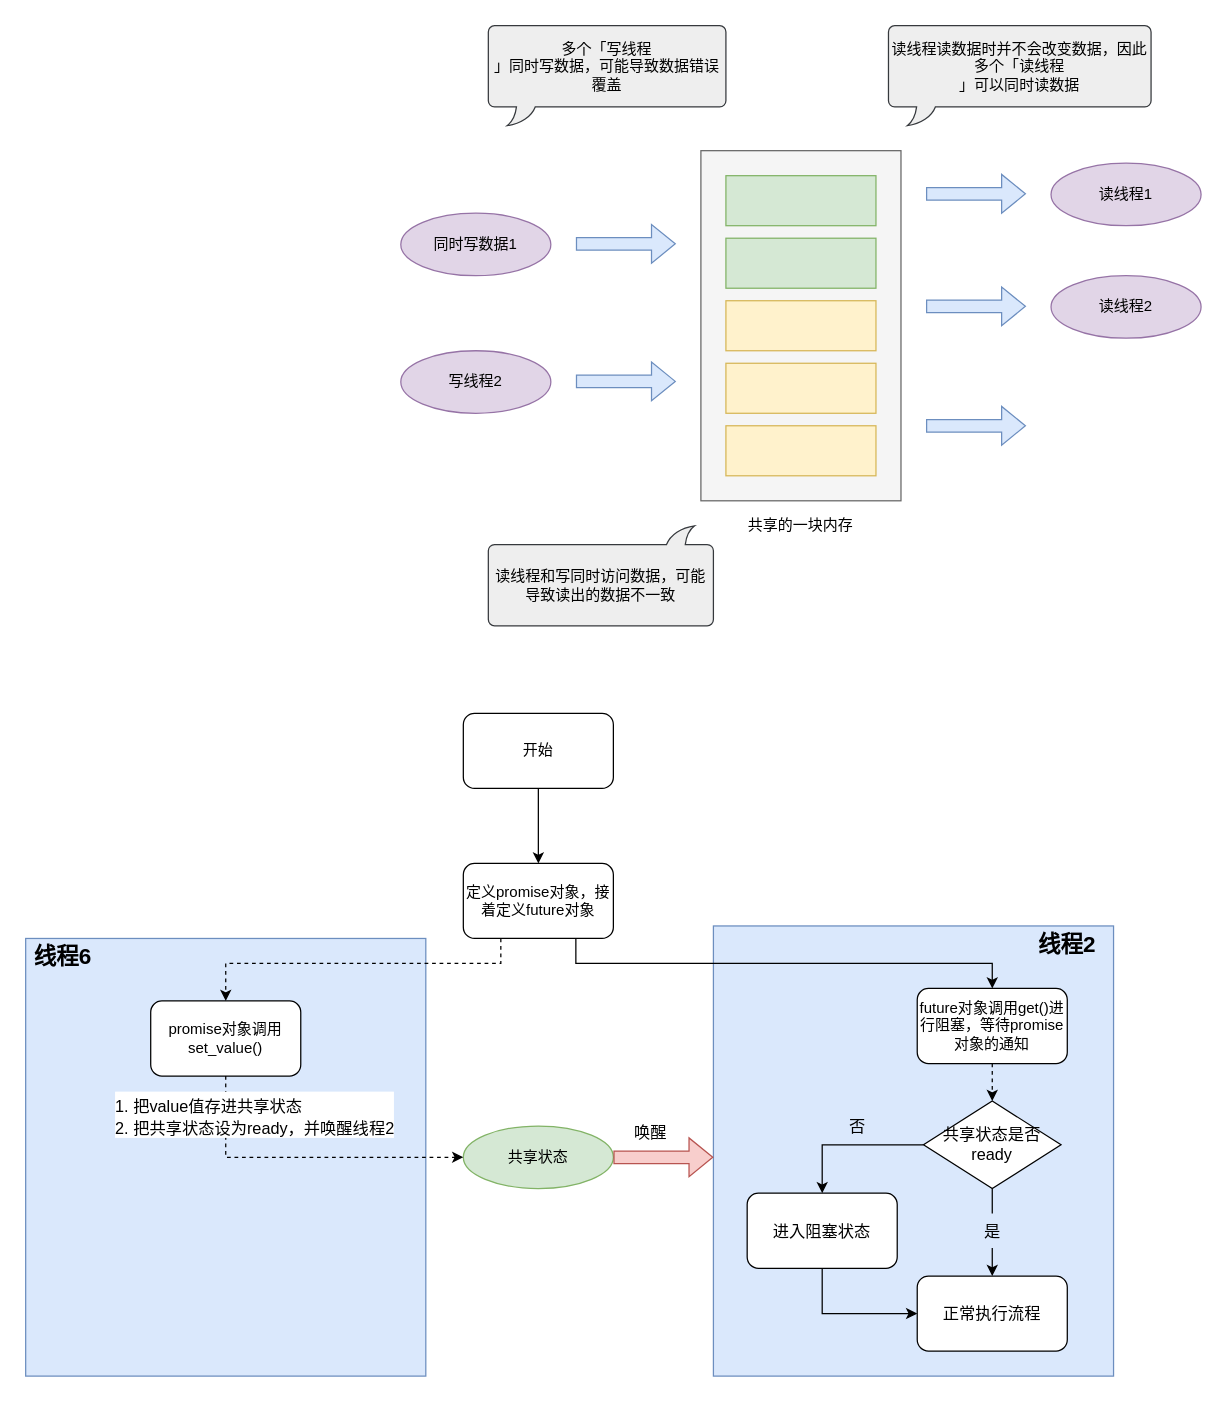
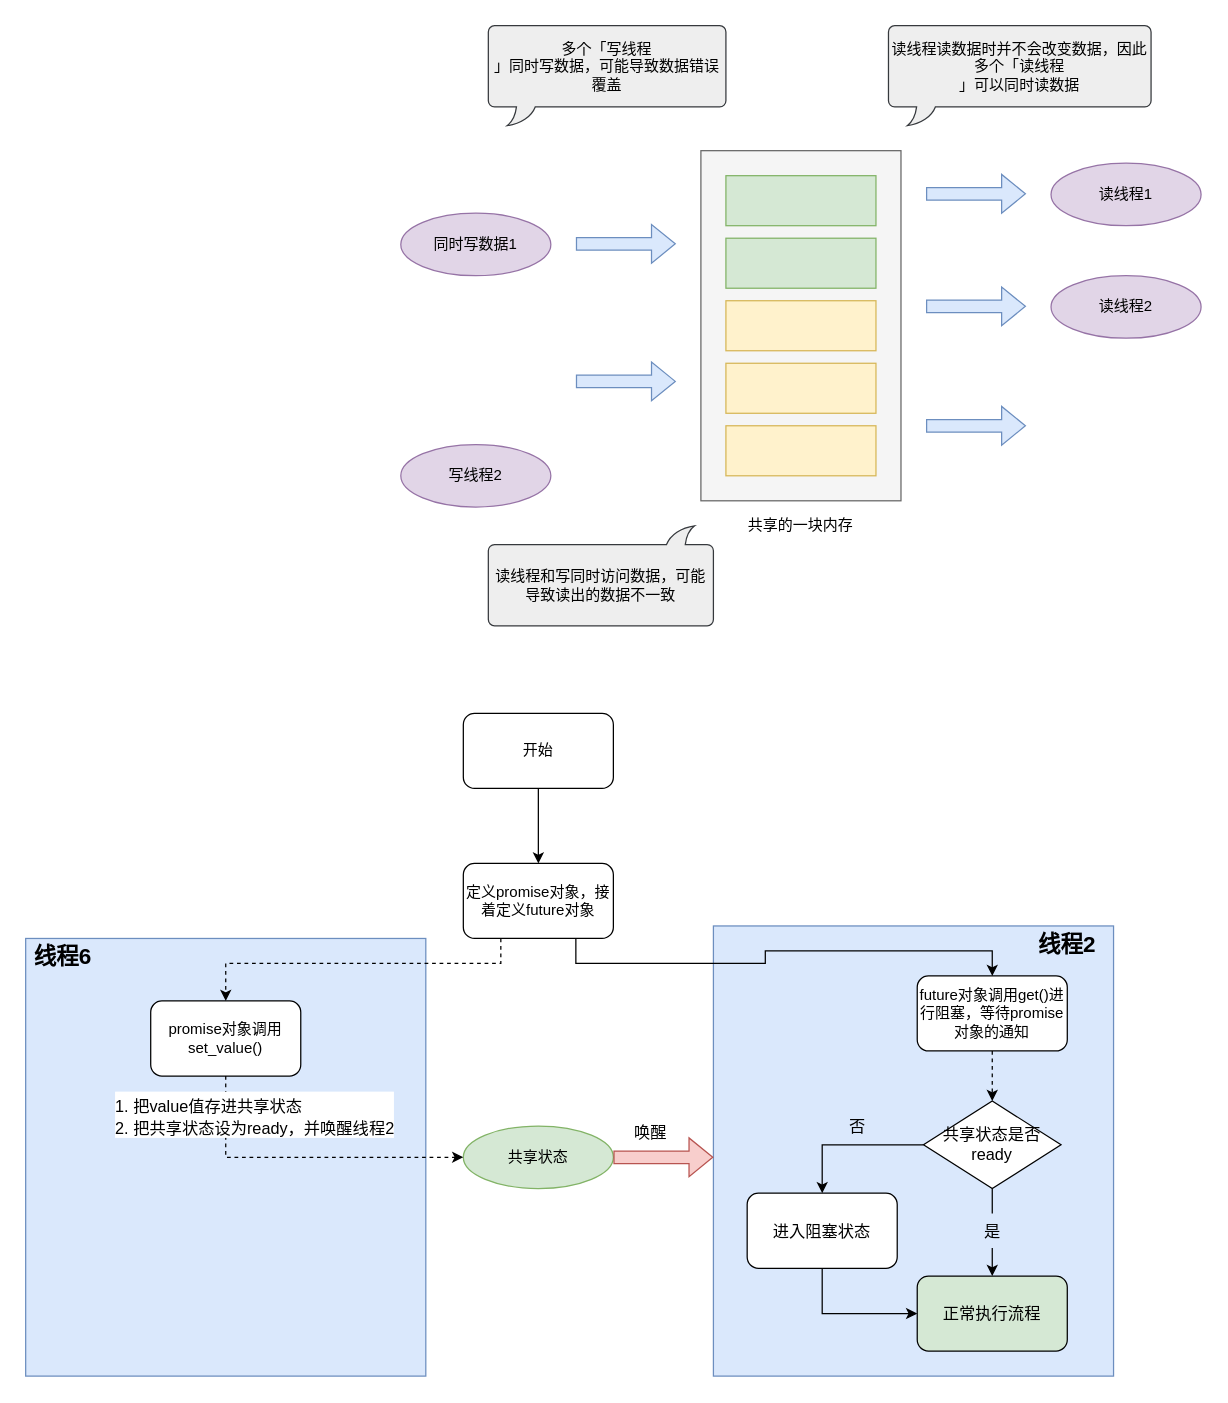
(476, 382) -> (476, 476)
(992, 1026) -> (992, 1013)
(992, 1313) -> (992, 1313)
